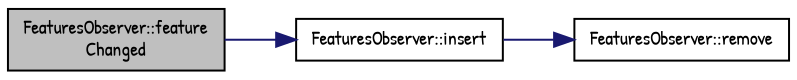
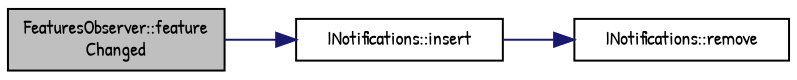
(399, 40) -> (399, 40)
(682, 40) -> (682, 40)
